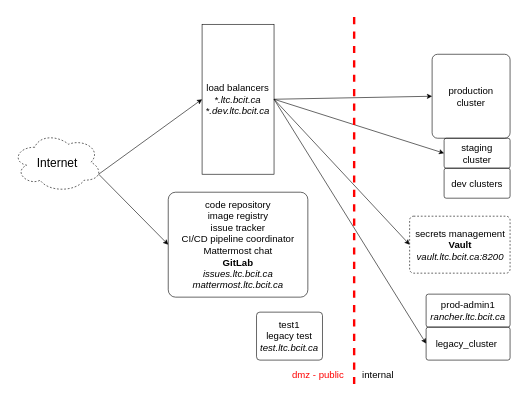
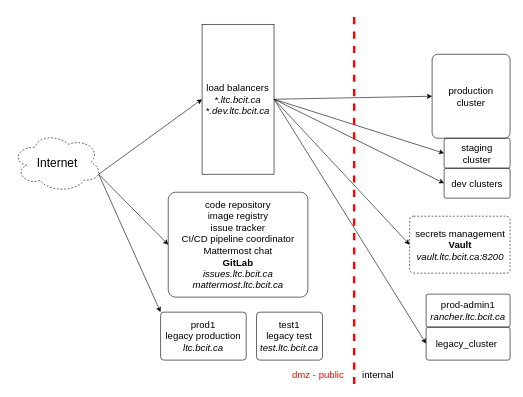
none -> (350, 137)
none -> (130, 244)
none -> (203, 336)
